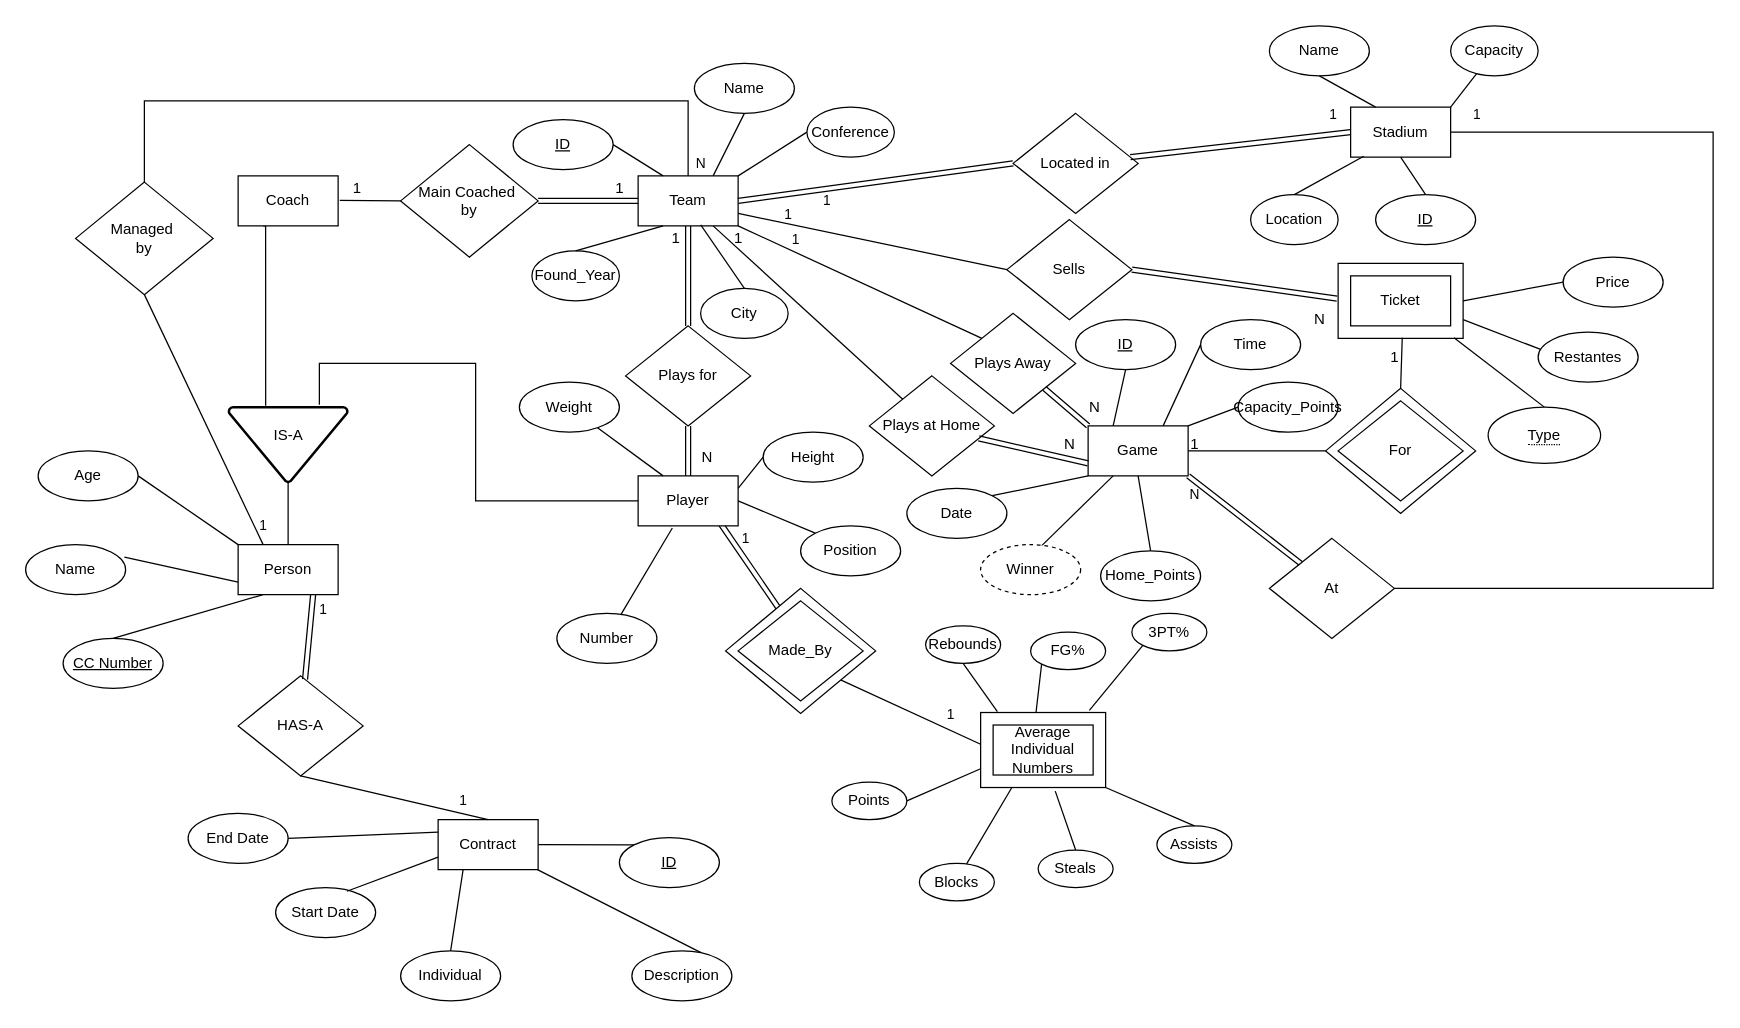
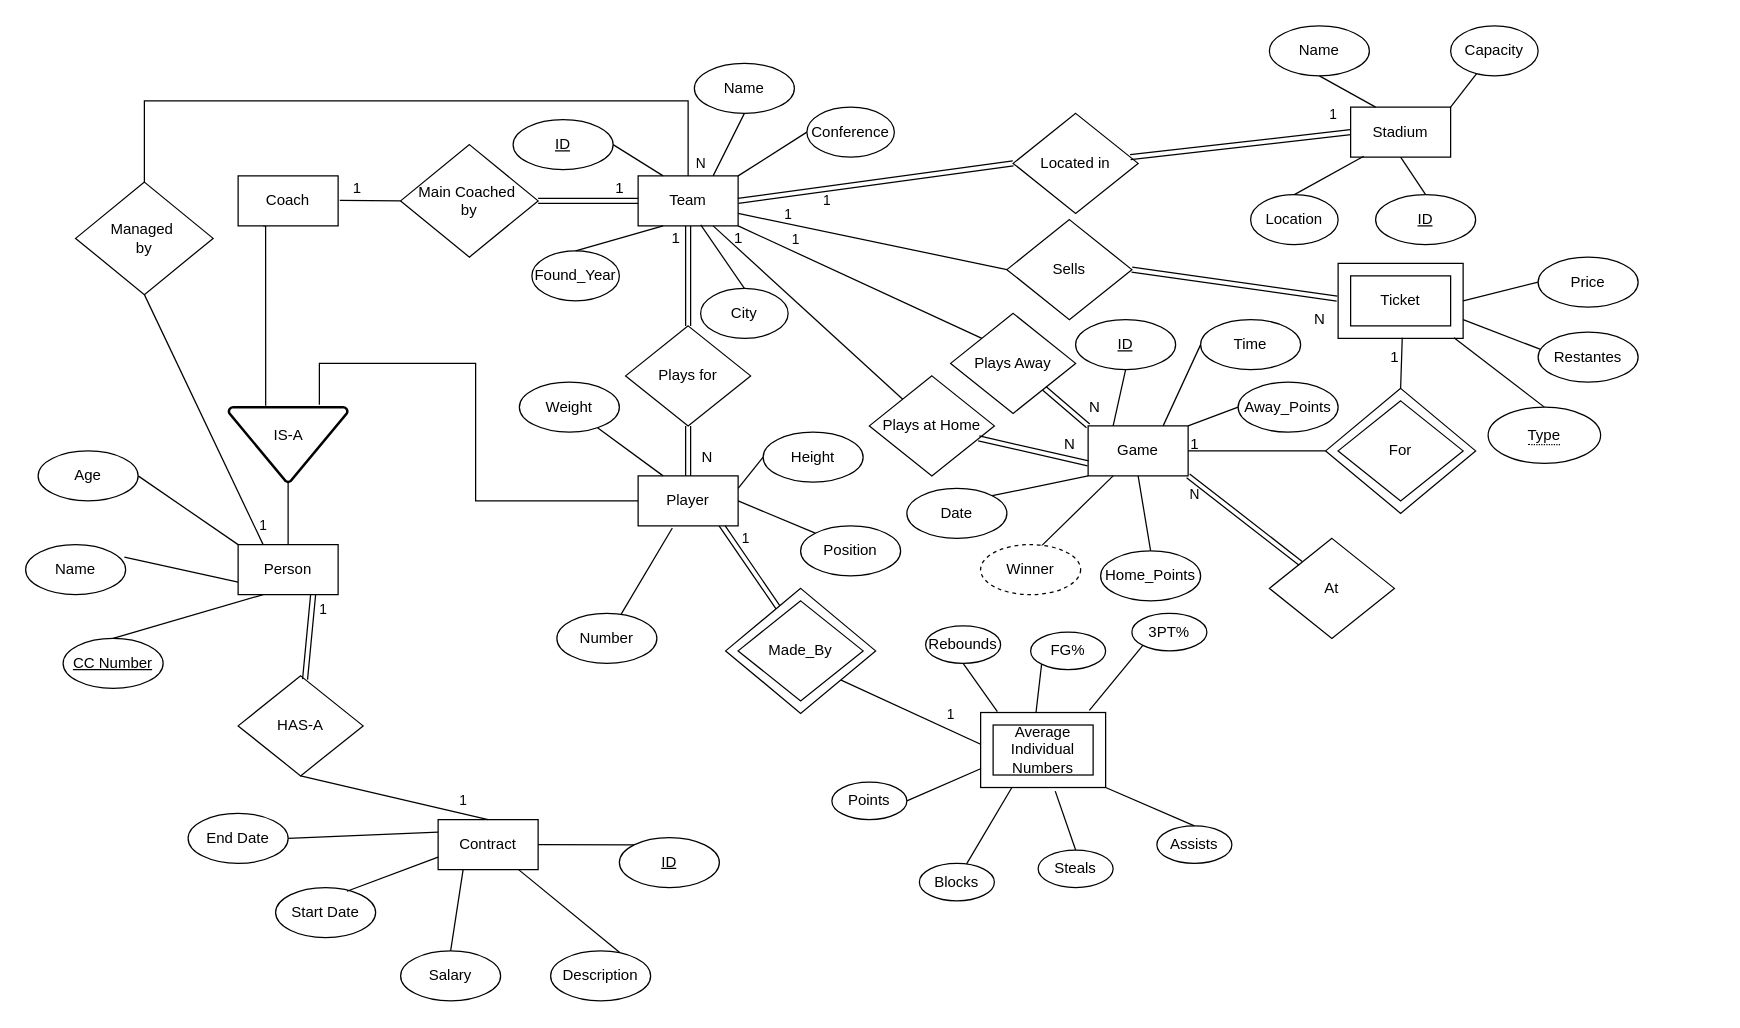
(1613, 282) -> (1588, 282)
(1713, 388) -> none
(1288, 407) -> (1288, 407)
(451, 976) -> (451, 976)
(682, 976) -> (601, 976)
